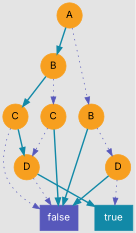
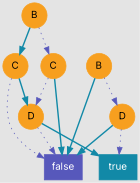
(70, 15) -> none
